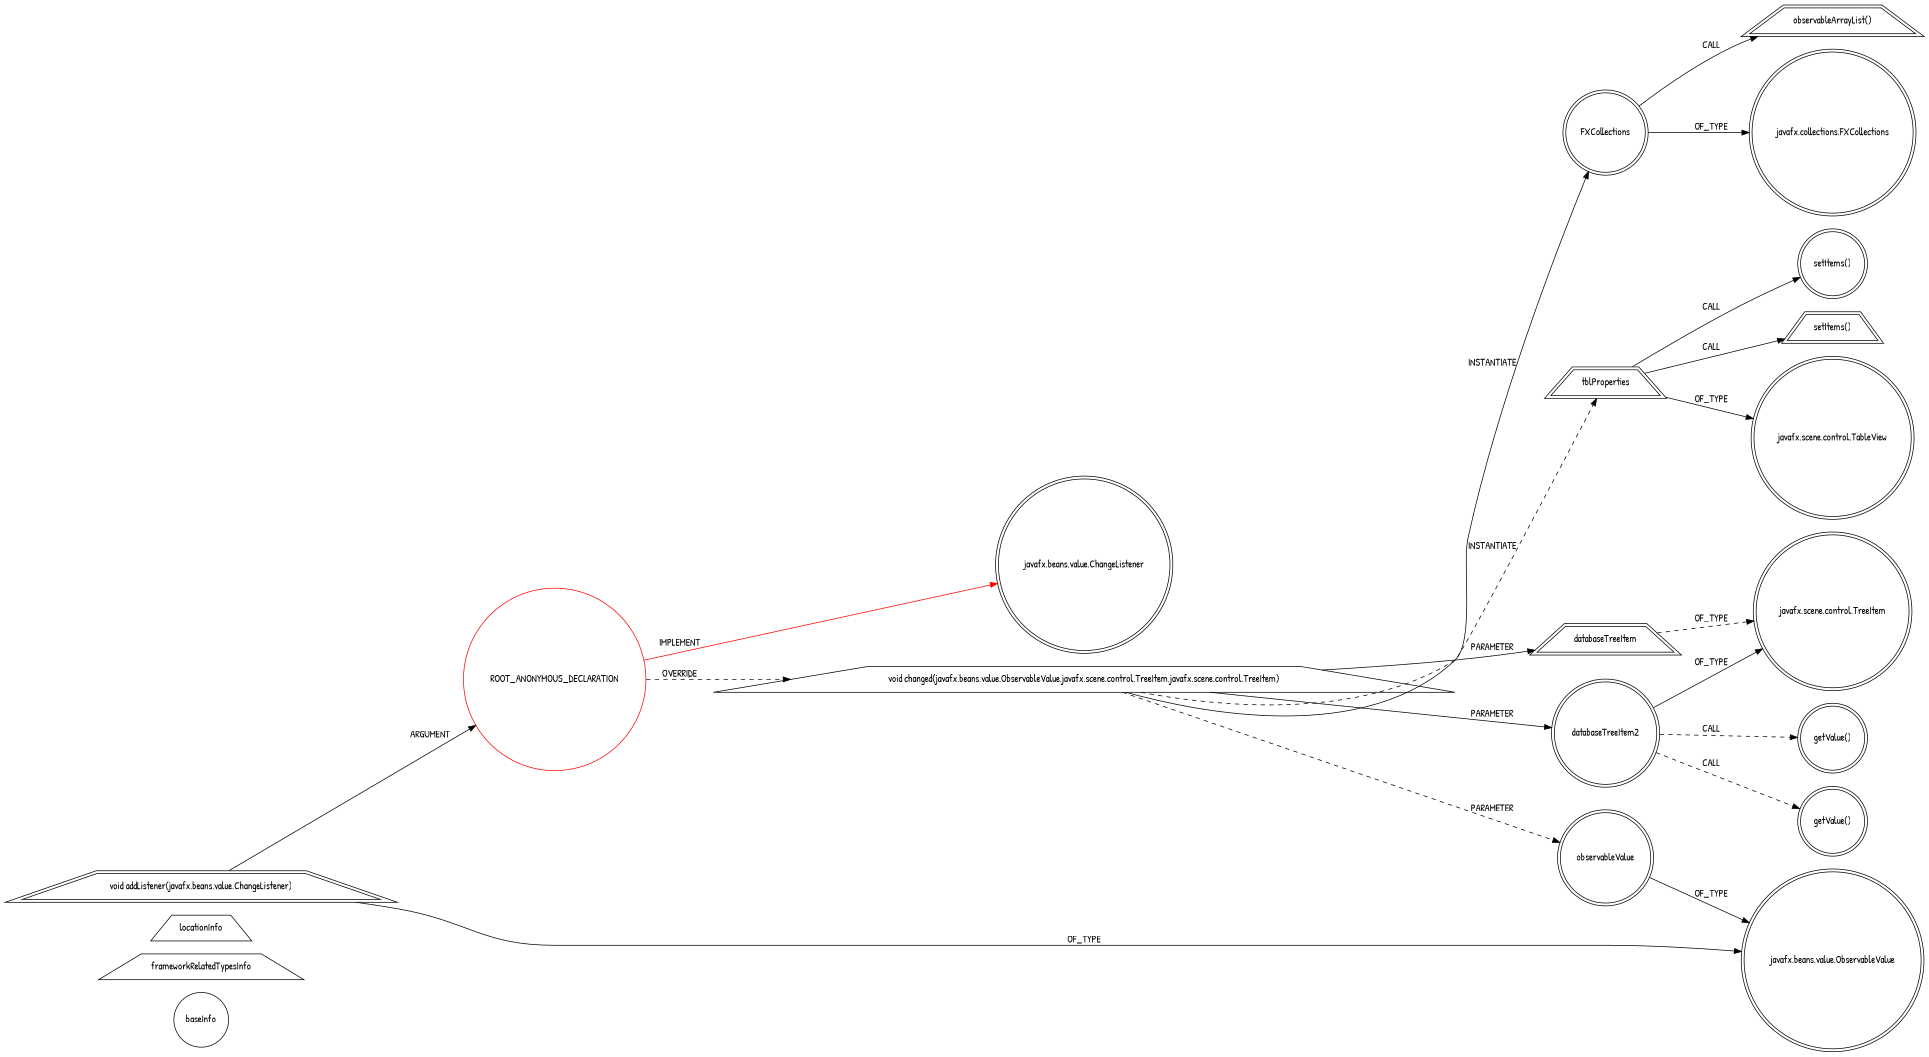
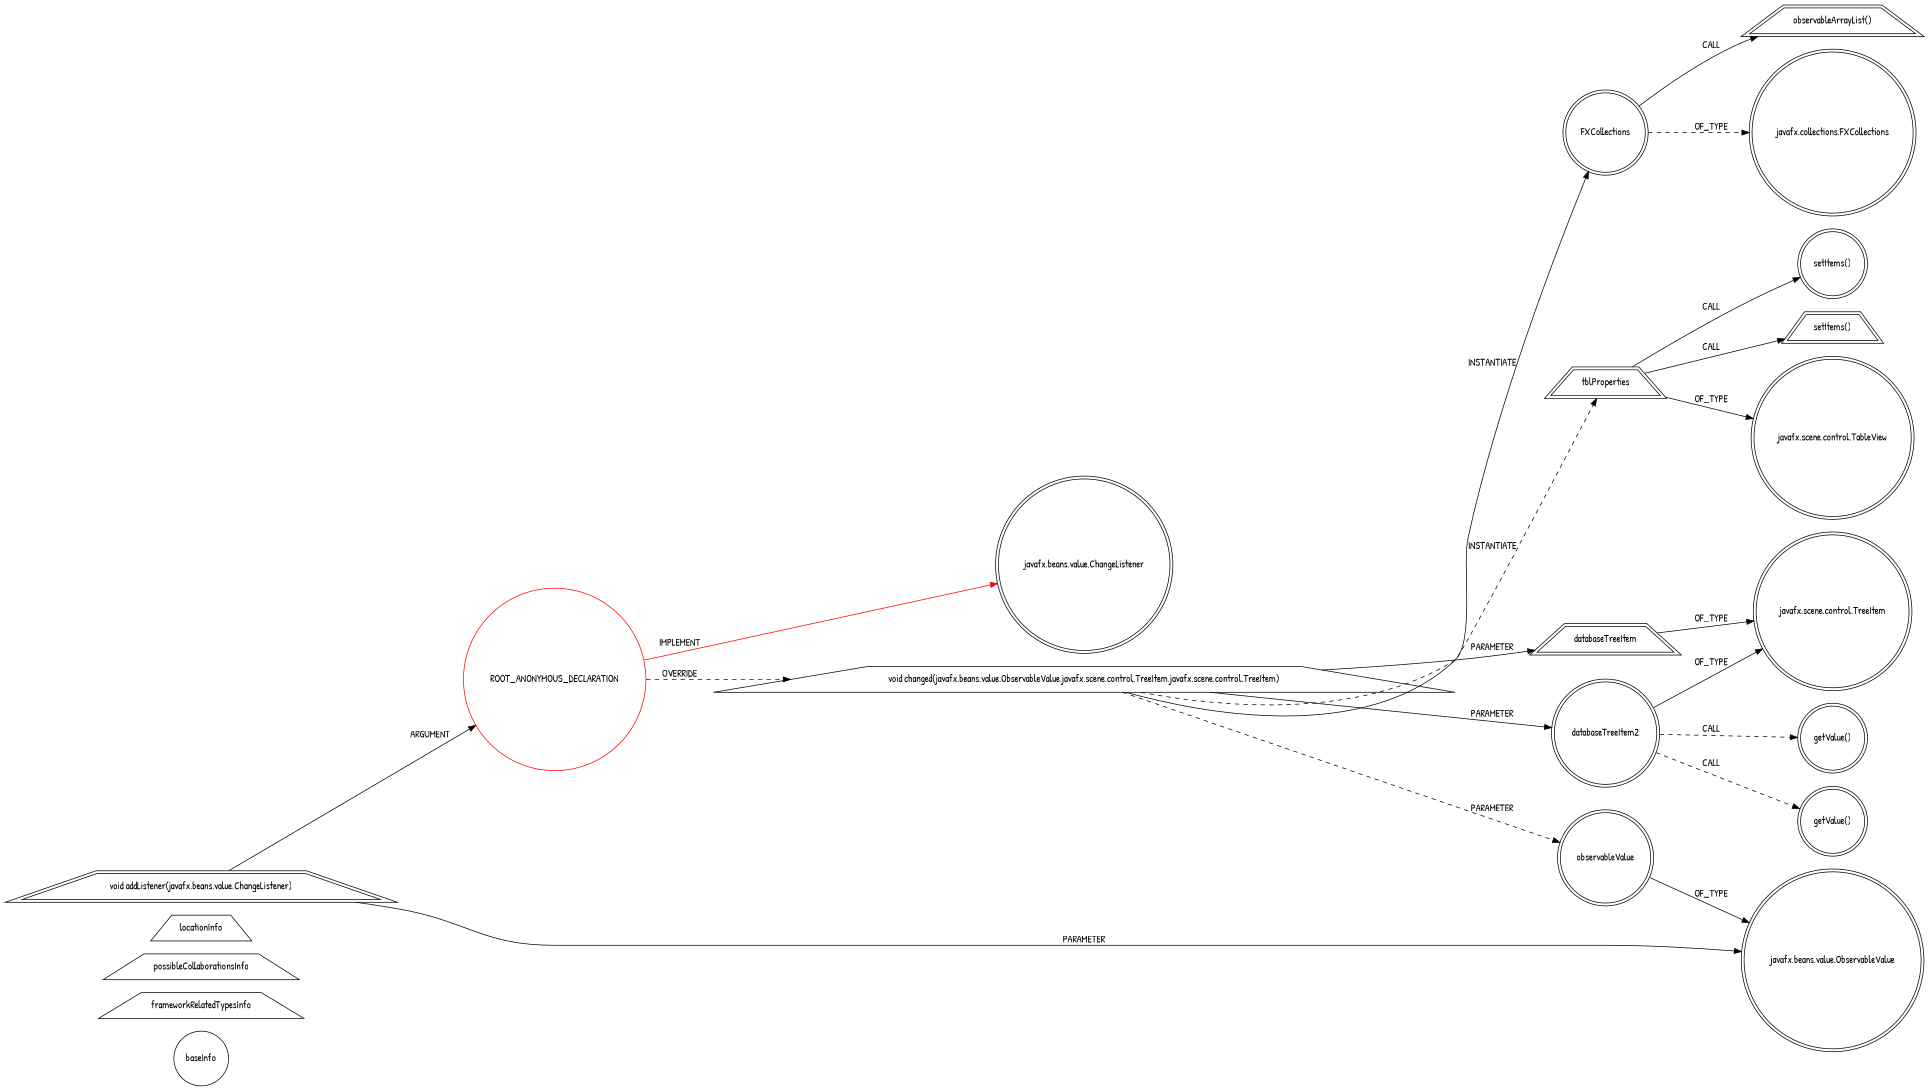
(1695, 133) -> (1695, 133)
(1702, 627) -> (1702, 627)
(1084, 940) -> (1084, 940)
none -> (201, 967)
